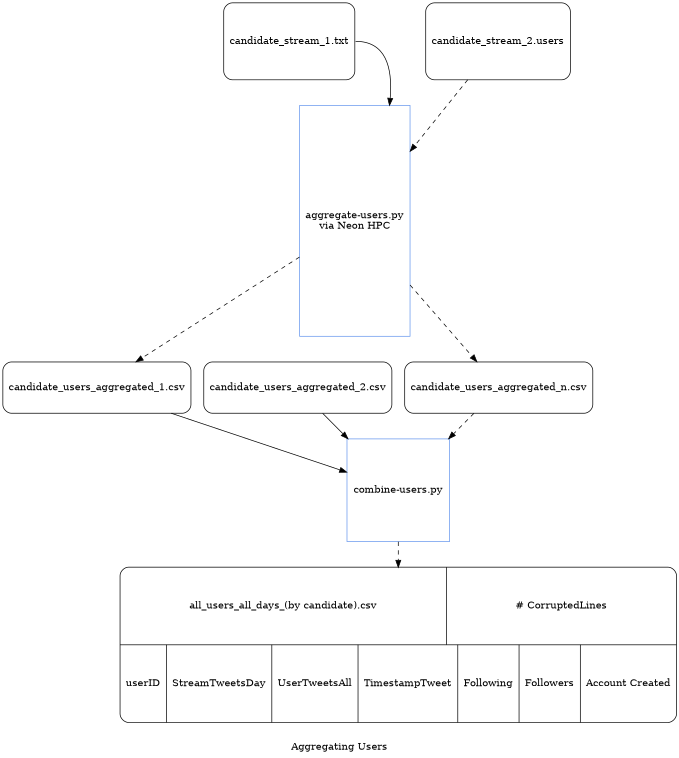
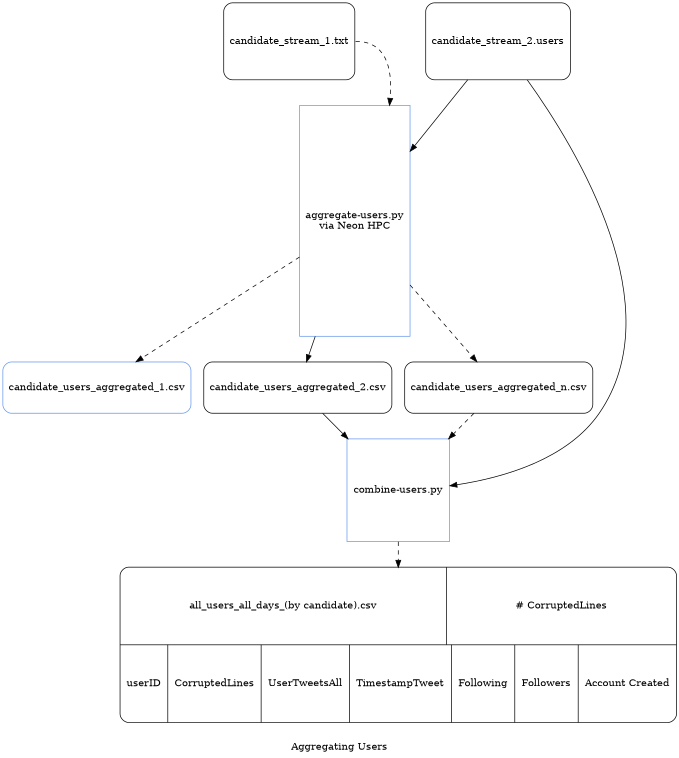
(386, 60) -> (386, 60)
(441, 113) -> (441, 113)
none -> (312, 346)
(97, 388) -> (97, 388)
(256, 442) -> (625, 319)
(219, 683) -> (214, 683)
